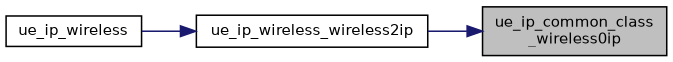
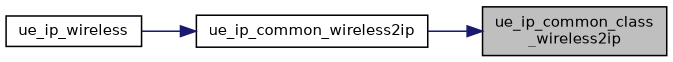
(312, 31) -> (312, 31)
(575, 31) -> (575, 31)
